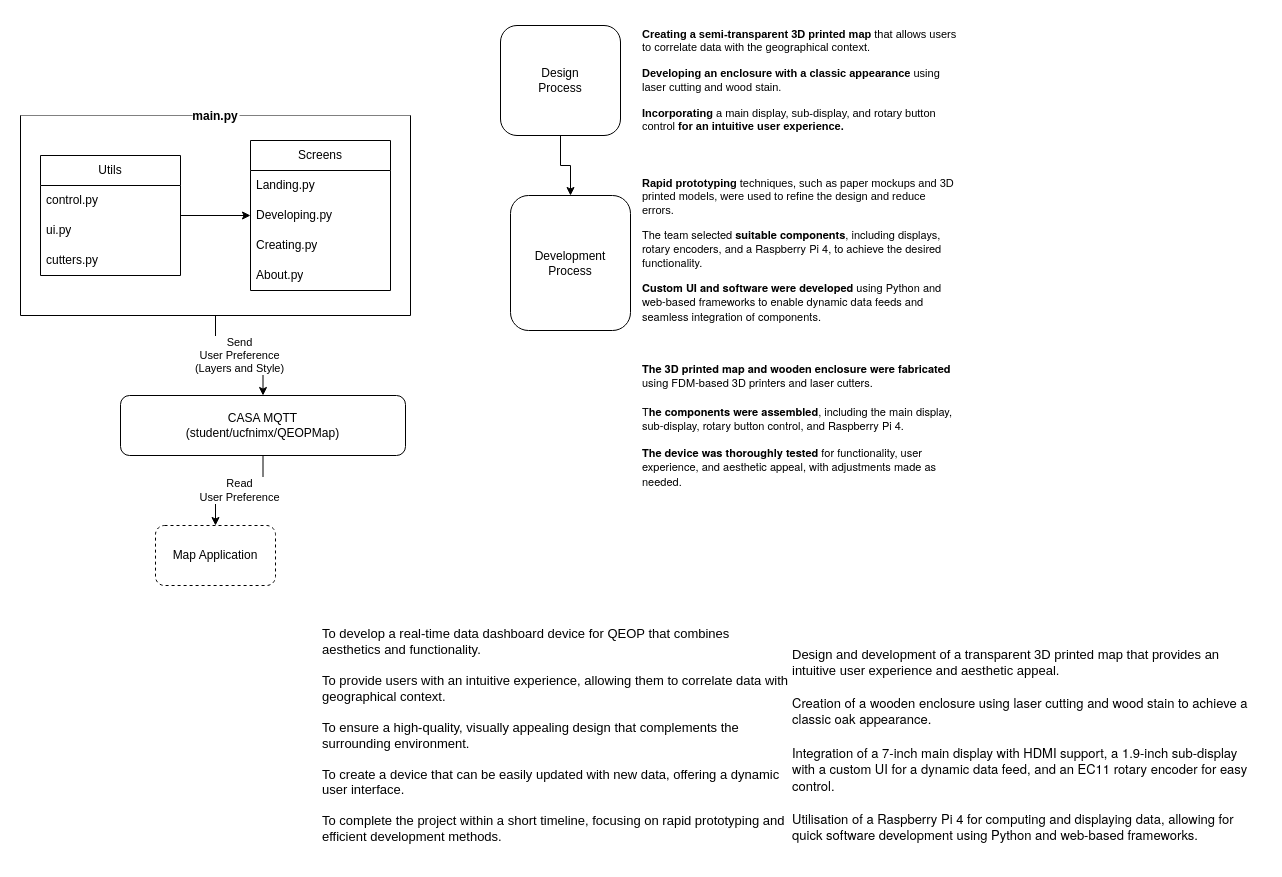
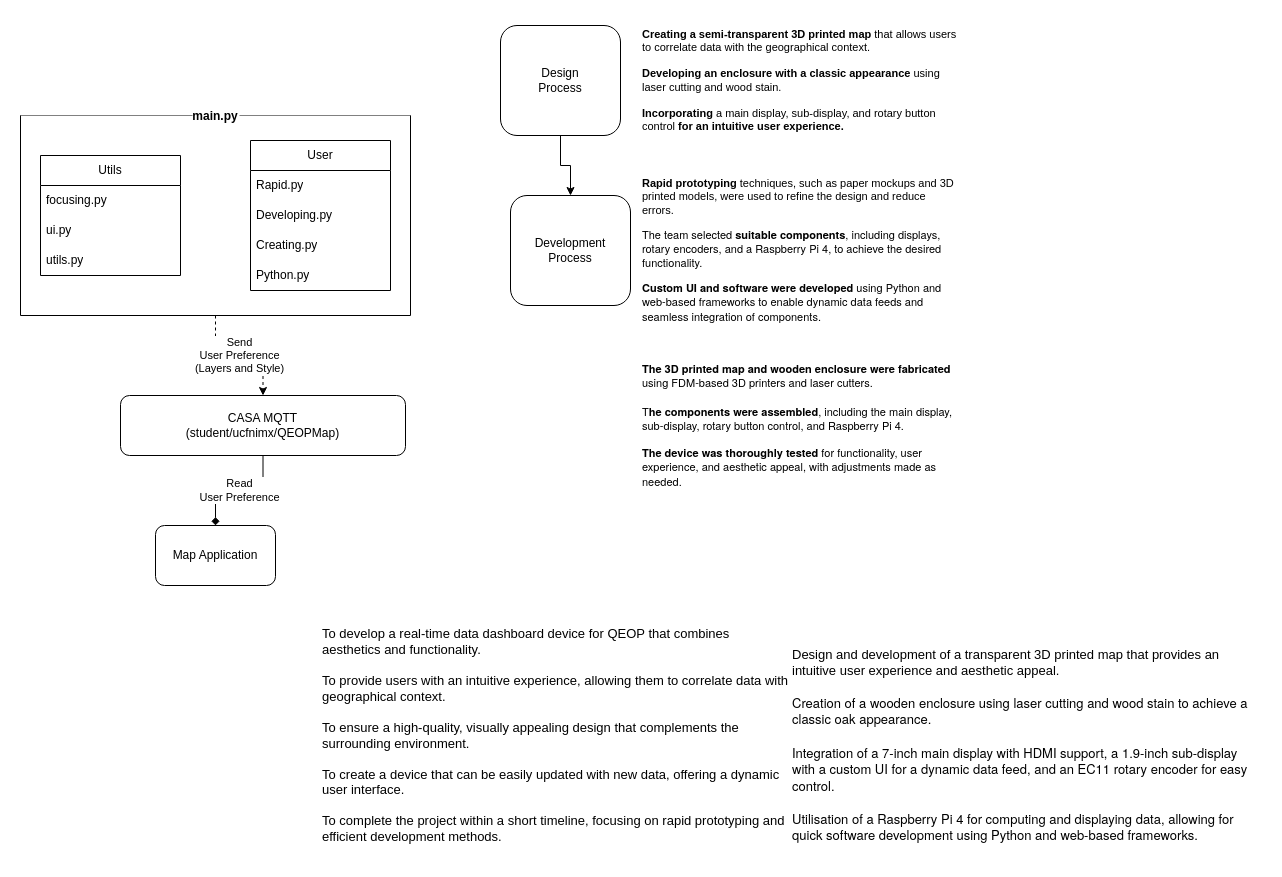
(321, 156) -> (321, 156)
(287, 186) -> (280, 186)
(77, 201) -> (80, 201)
(212, 216) -> none
(79, 261) -> (69, 261)
(571, 263) -> (571, 251)
(282, 276) -> (285, 276)
(216, 325) -> (216, 325)
(216, 517) -> (216, 516)
(216, 556) -> (216, 556)
